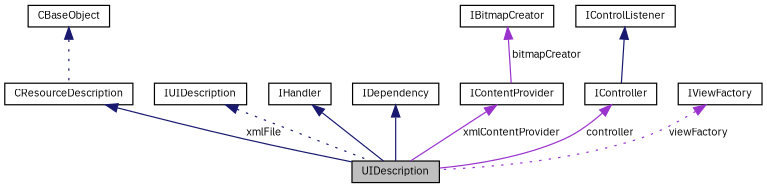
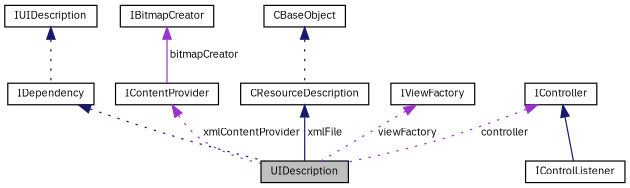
(623, 61) -> (569, 139)
(300, 94) -> none
(304, 135) -> (51, 61)
(448, 136) -> (194, 134)
(396, 139) -> (177, 137)
(526, 153) -> (439, 140)
